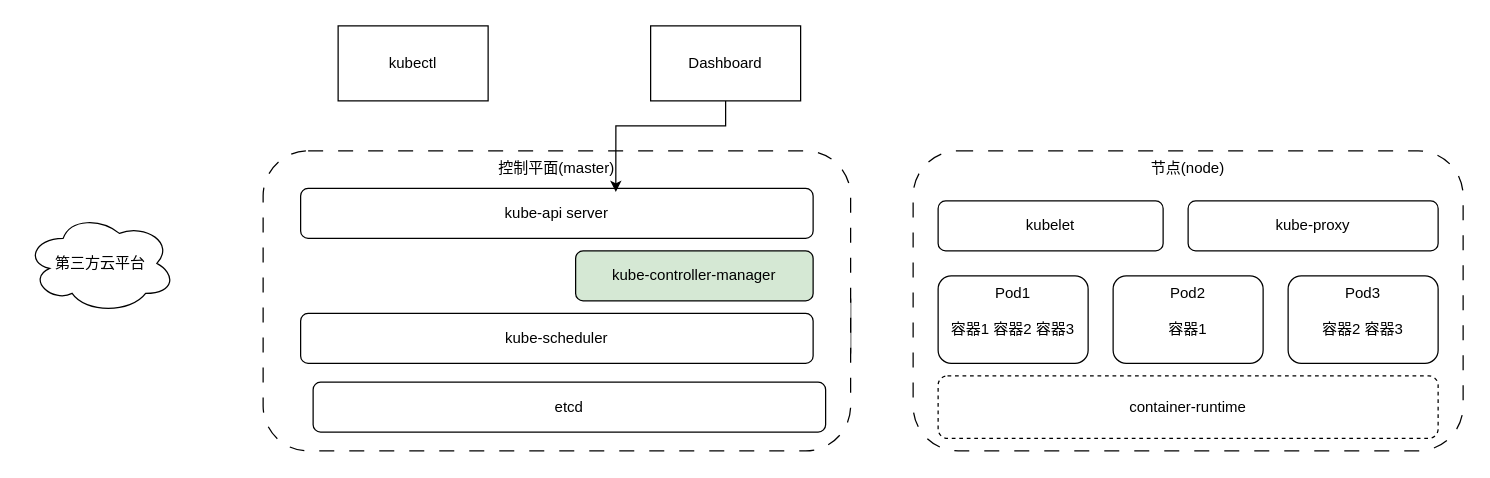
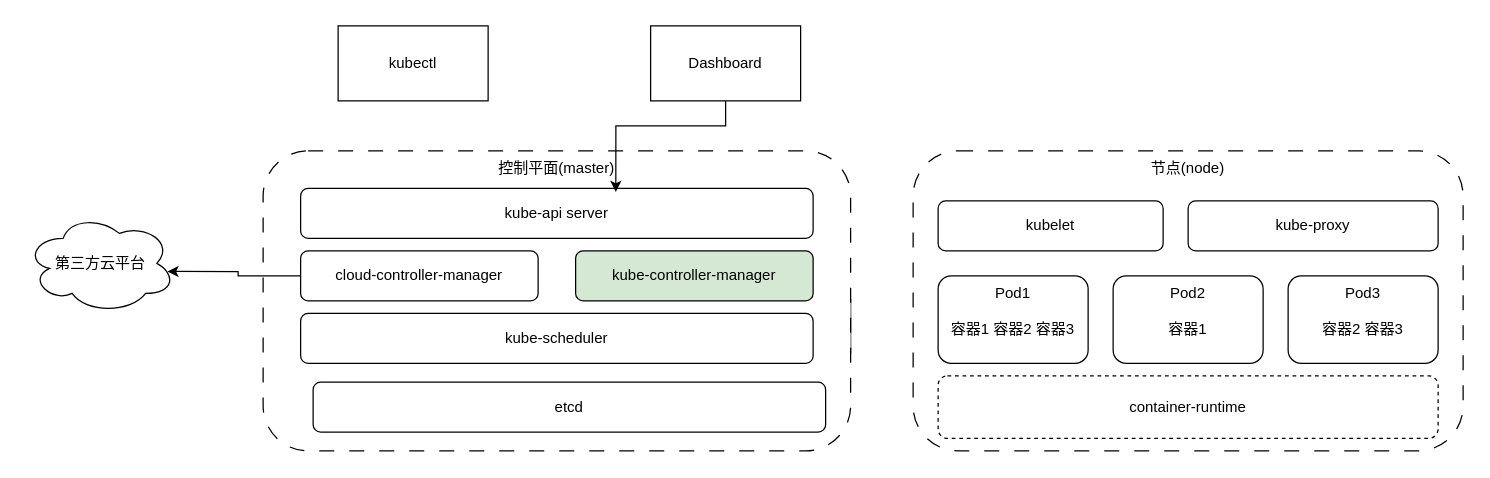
none -> (238, 273)
none -> (419, 276)
